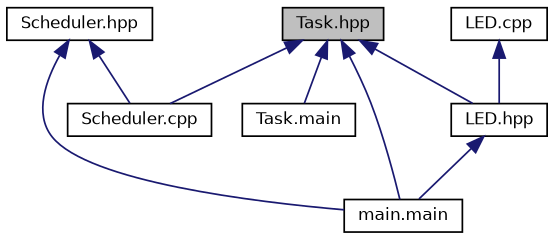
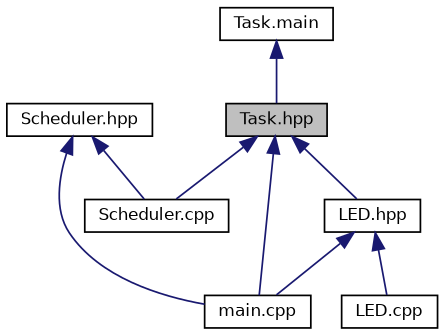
(313, 80) -> (277, 81)
(499, 81) -> (383, 272)
(403, 216) -> (258, 312)
